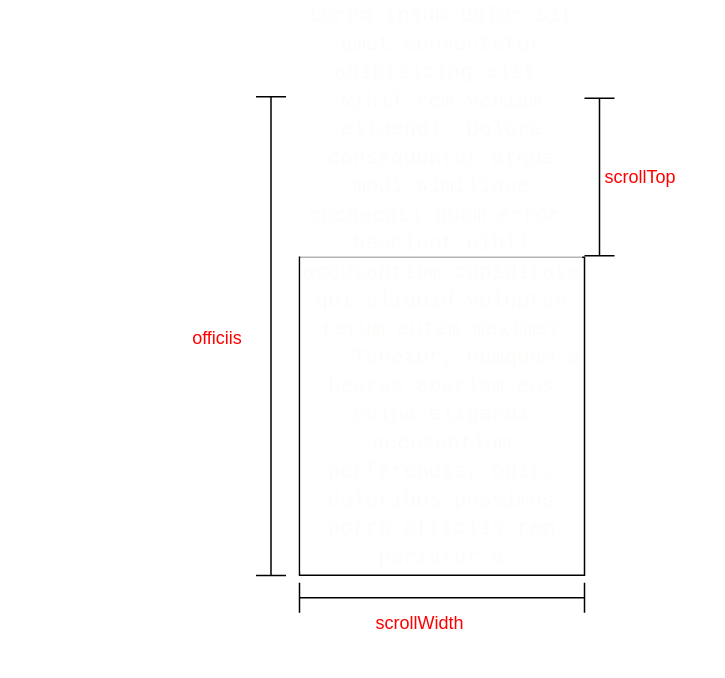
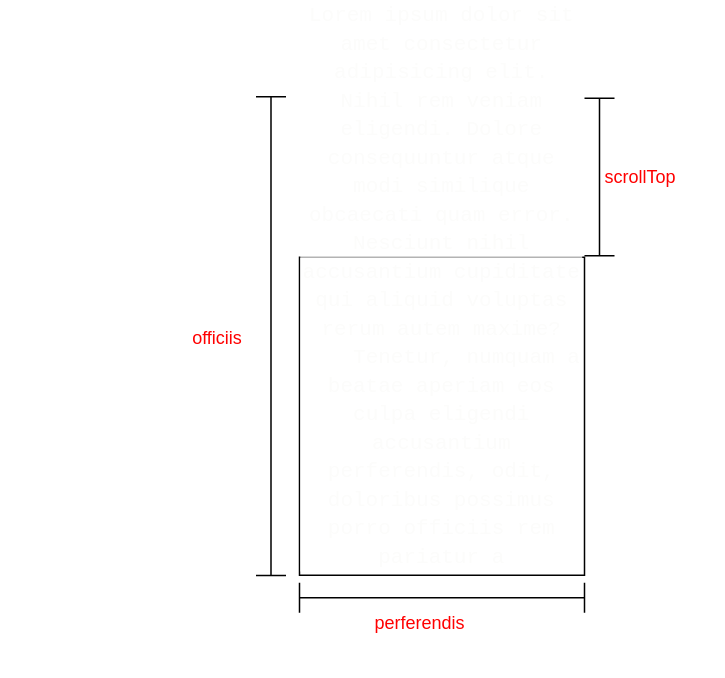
(420, 623) -> (420, 623)
